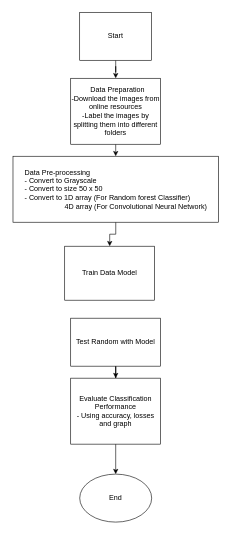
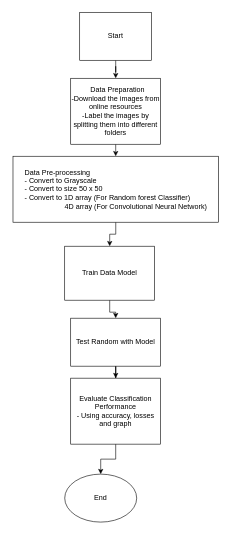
none -> (112, 312)
(116, 498) -> (101, 498)
